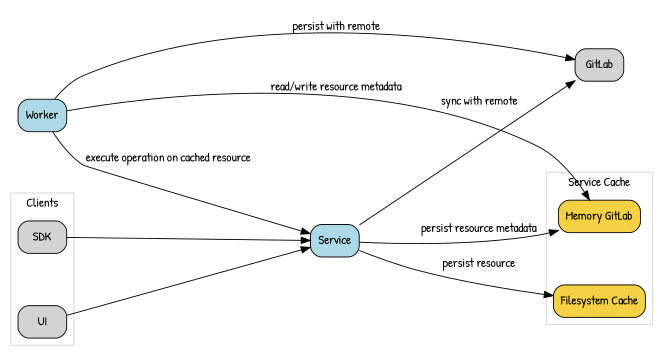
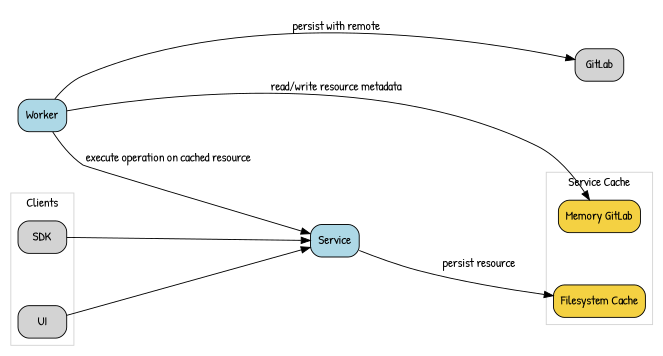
(463, 155) -> none
(455, 243) -> none
